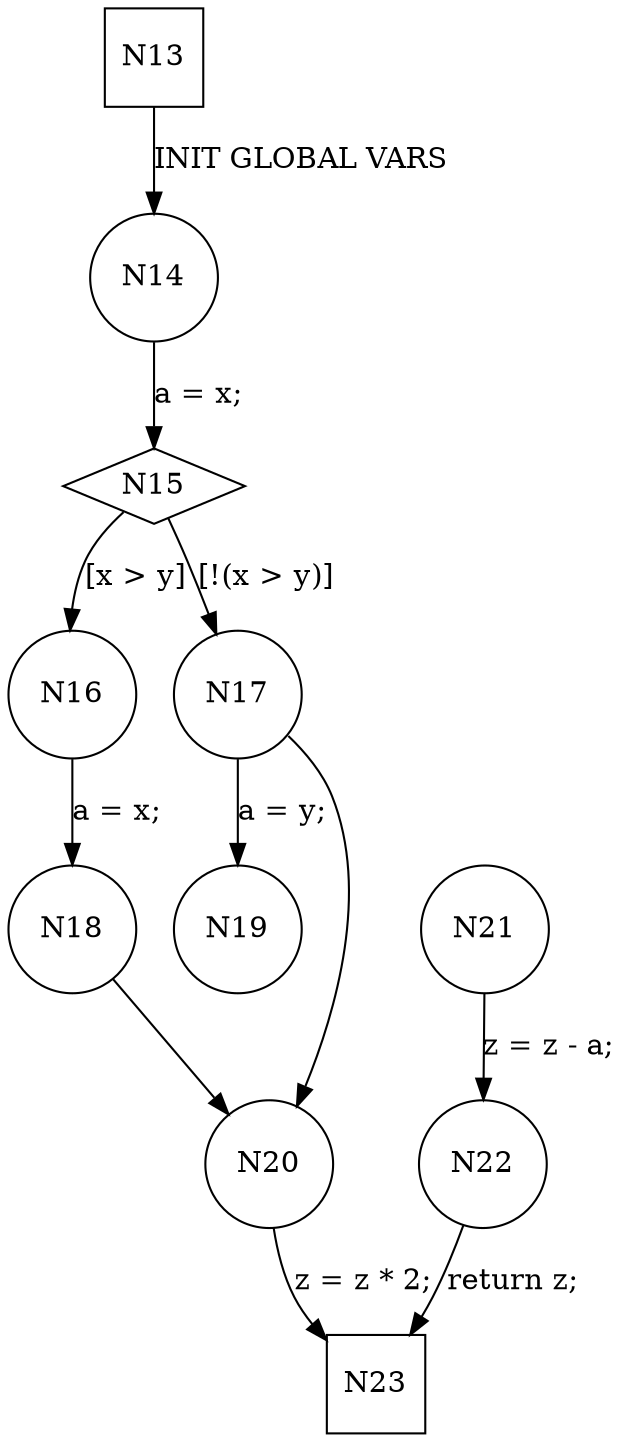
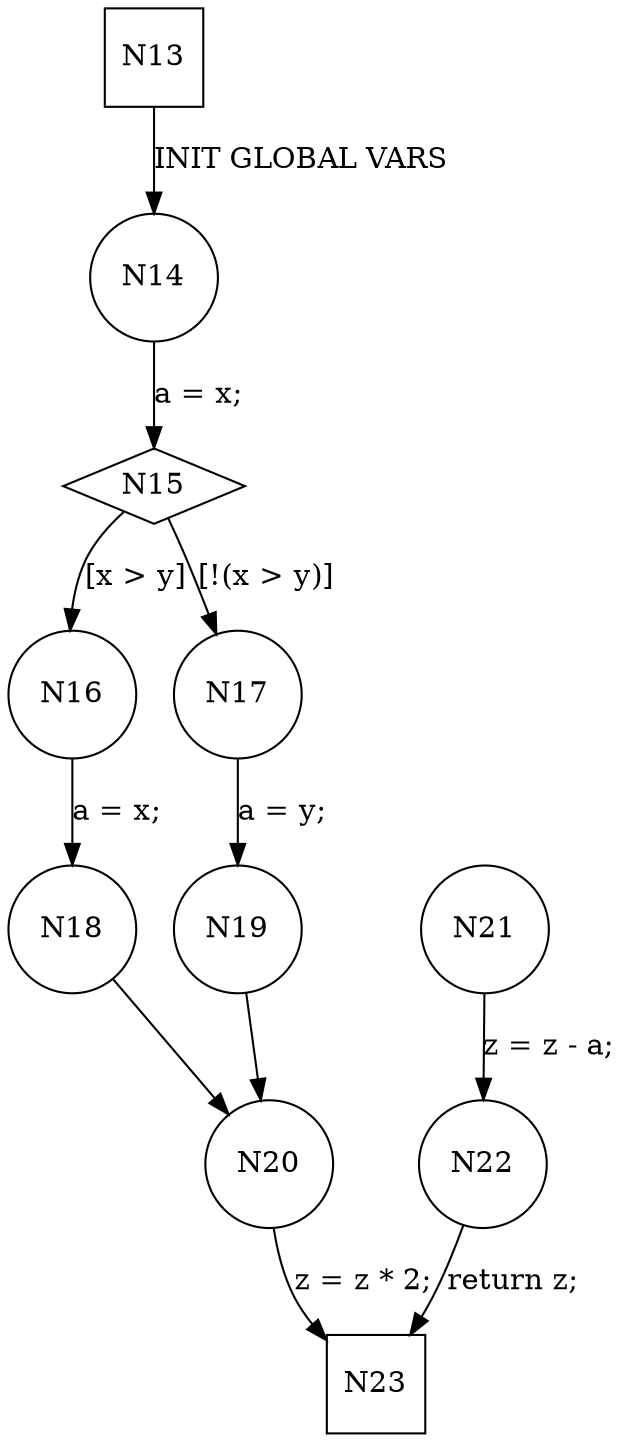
(348, 906) -> (252, 1036)
